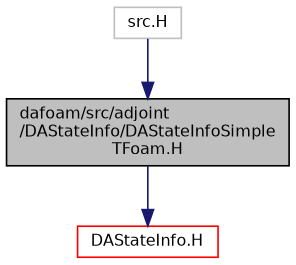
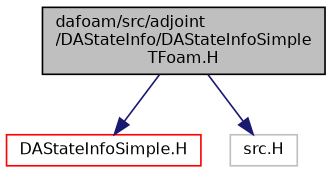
(148, 60) -> (225, 98)
(148, 242) -> (104, 150)
